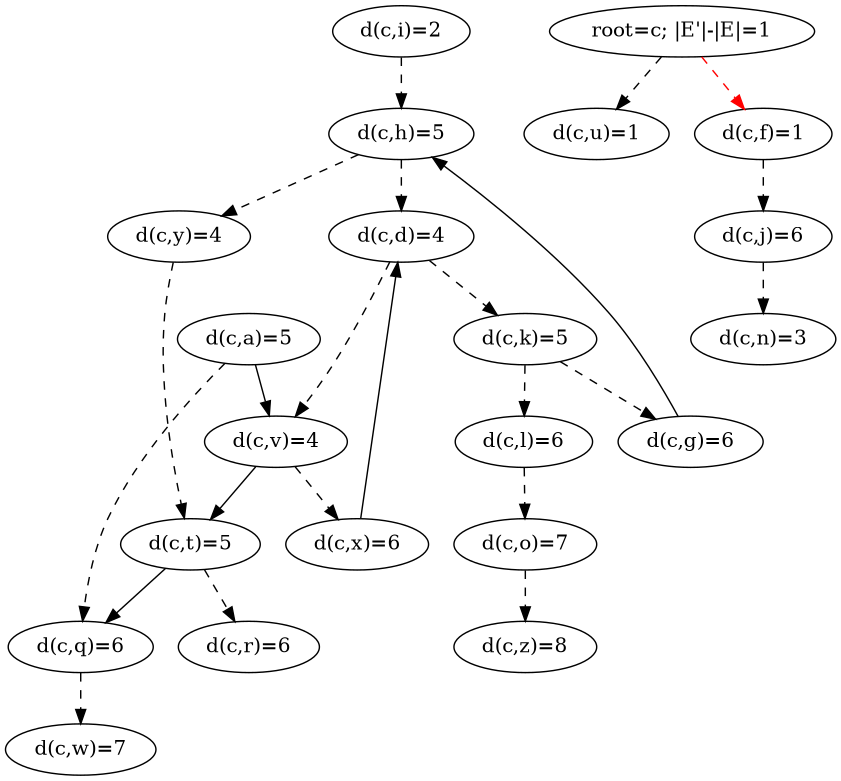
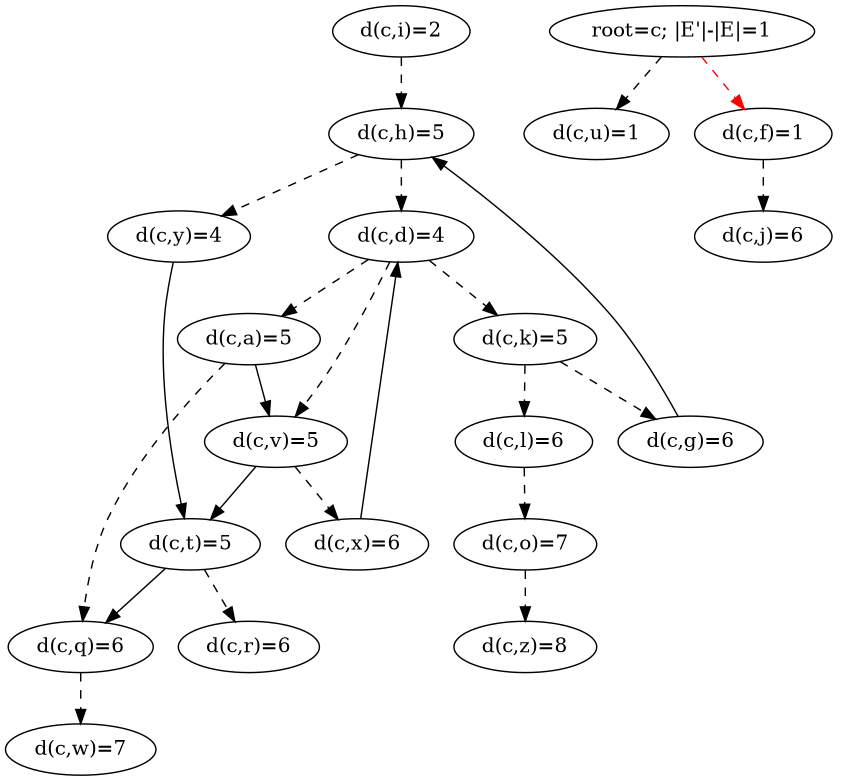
none -> (331, 284)
(763, 339) -> none
(164, 383) -> (164, 383)
(276, 442) -> (276, 442)
